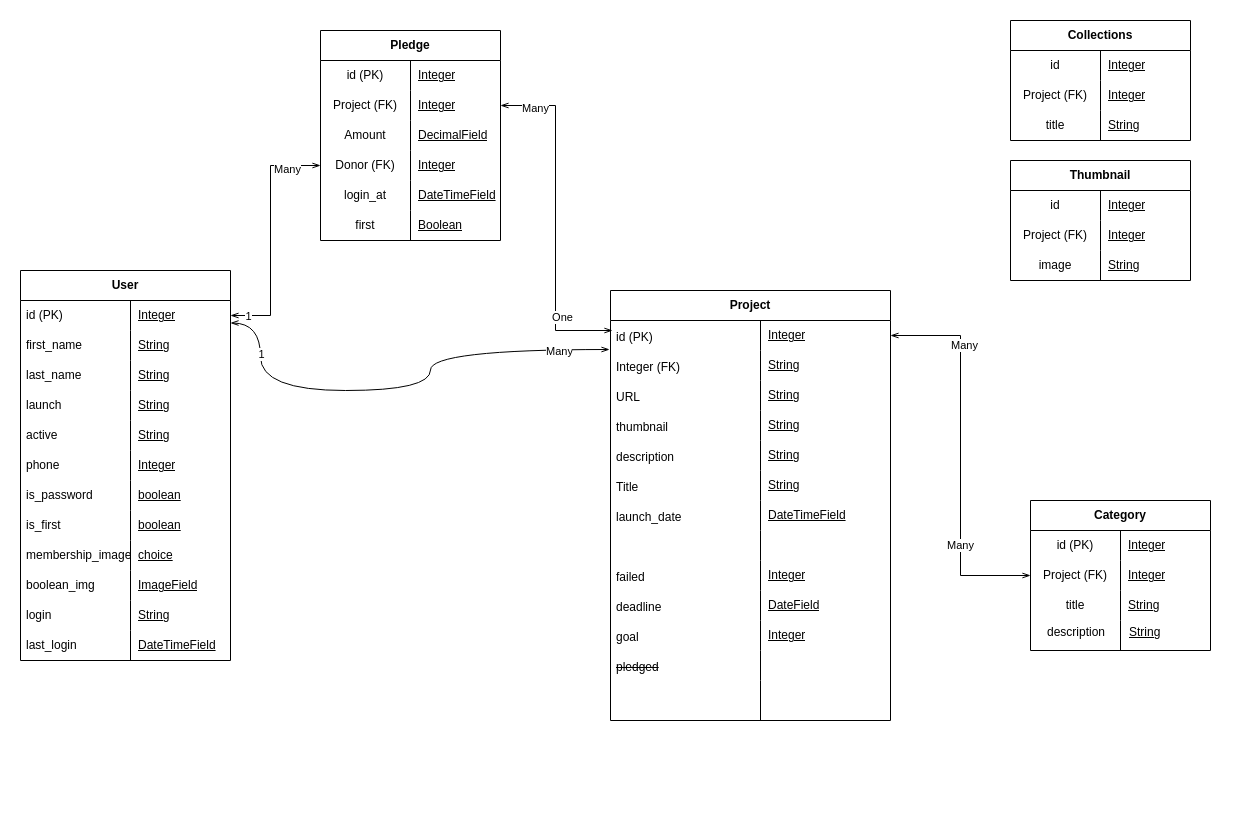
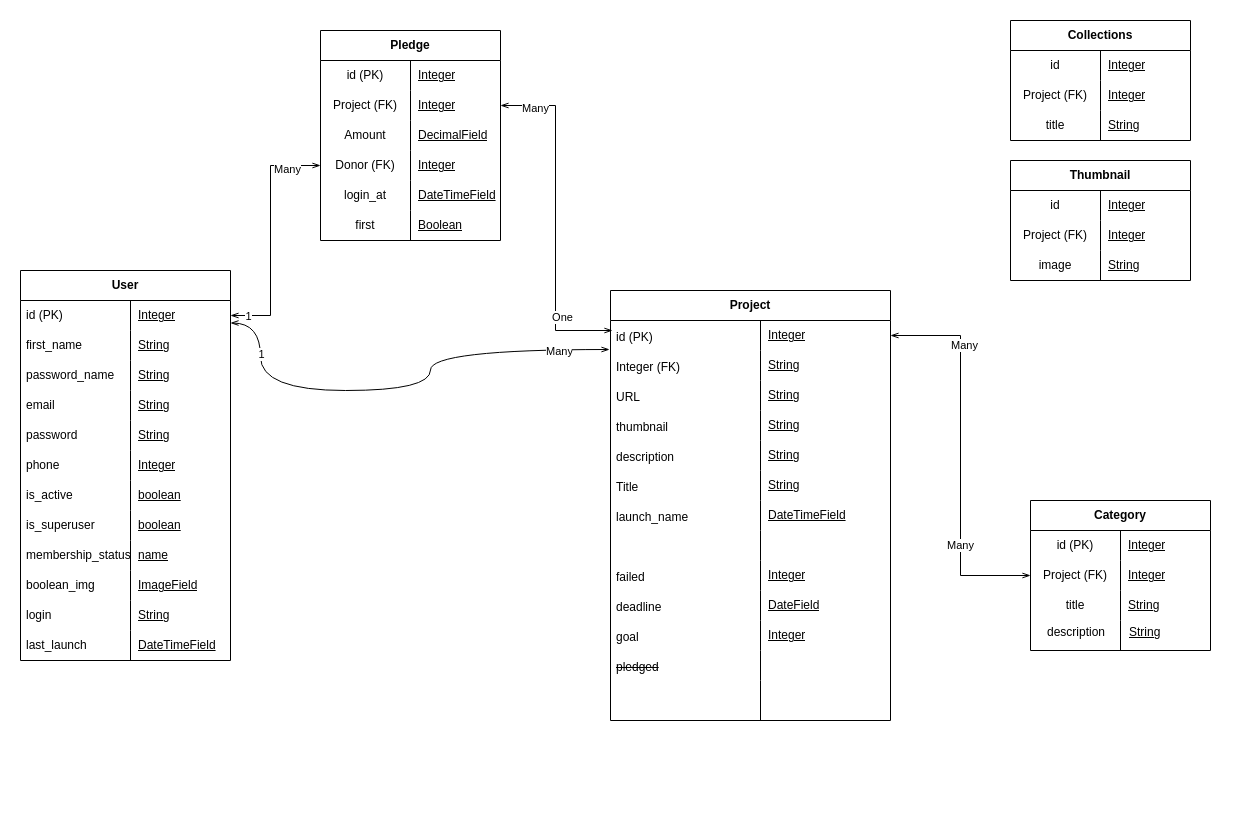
(55, 376) -> (70, 376)
(45, 406) -> (40, 406)
(45, 436) -> (53, 436)
(62, 496) -> (54, 496)
(652, 518) -> (652, 518)
(50, 526) -> (65, 526)
(77, 556) -> (82, 556)
(157, 556) -> (152, 556)
(55, 646) -> (60, 646)
